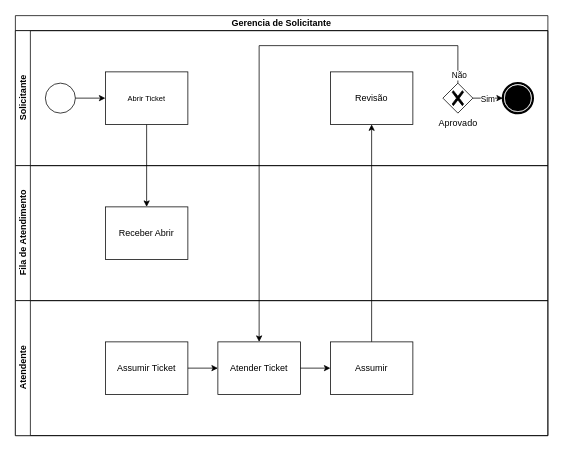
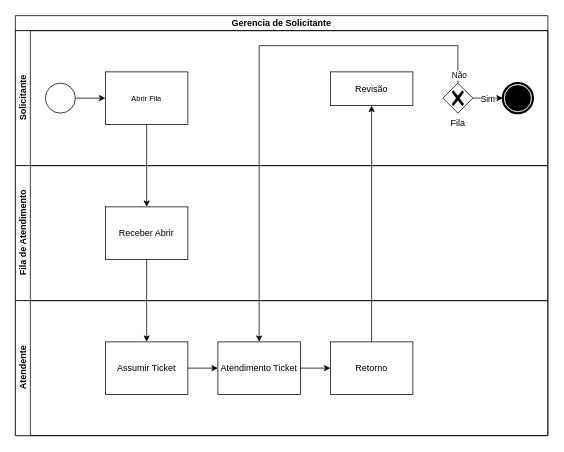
(147, 98) -> (147, 98)
(372, 98) -> (372, 89)
(458, 124) -> (458, 124)
none -> (147, 297)
(259, 368) -> (259, 368)
(372, 368) -> (372, 368)
